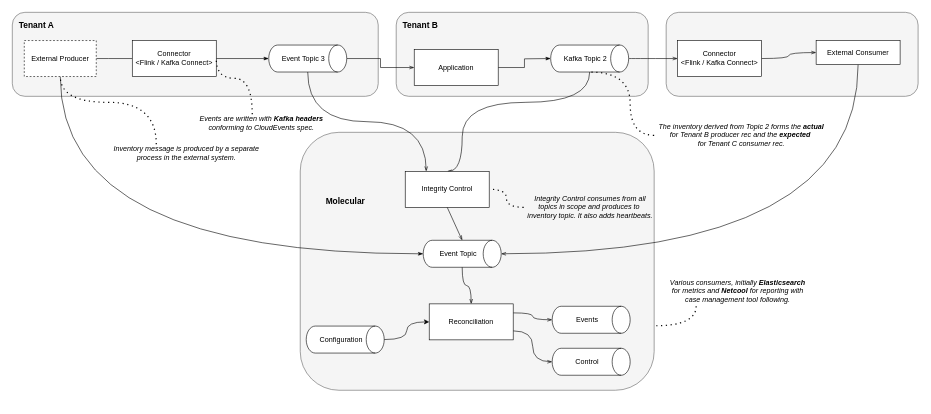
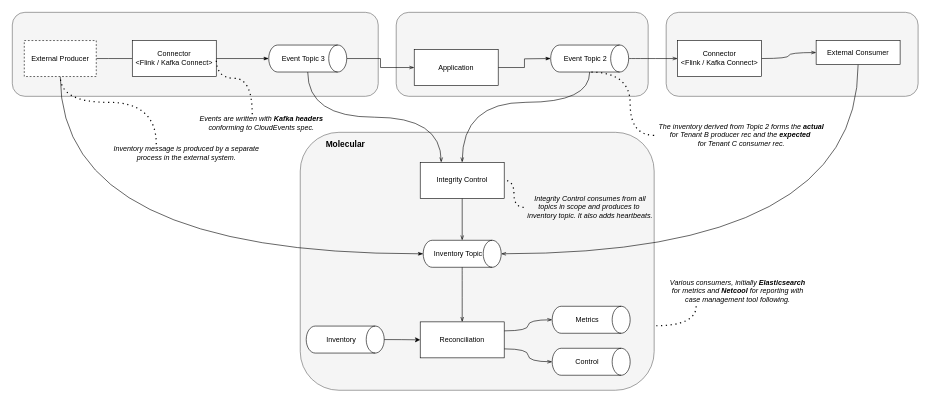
(36, 26) -> none
(420, 26) -> none
(586, 59) -> (586, 59)
(447, 189) -> (462, 180)
(345, 201) -> (345, 144)
(458, 254) -> (458, 254)
(587, 320) -> (587, 320)
(471, 322) -> (462, 340)
(341, 340) -> (341, 340)
